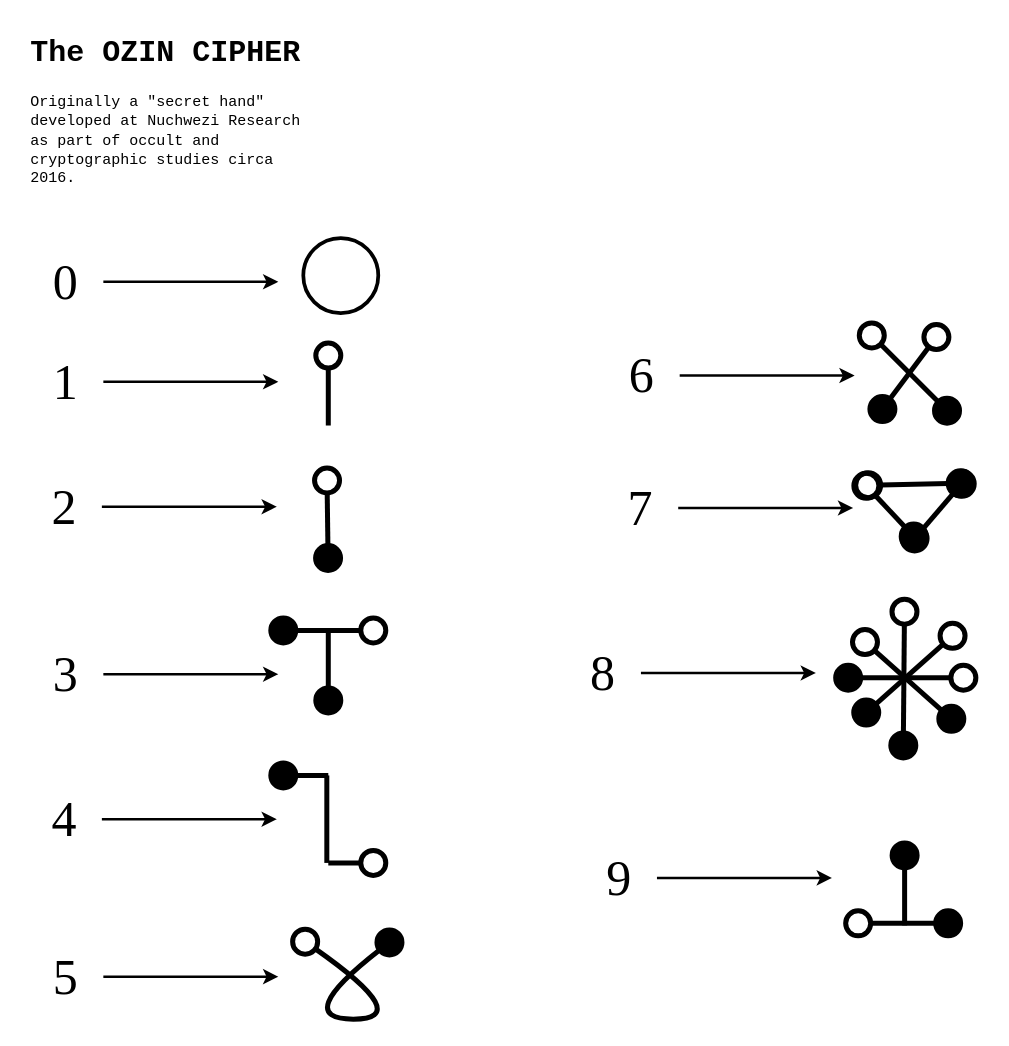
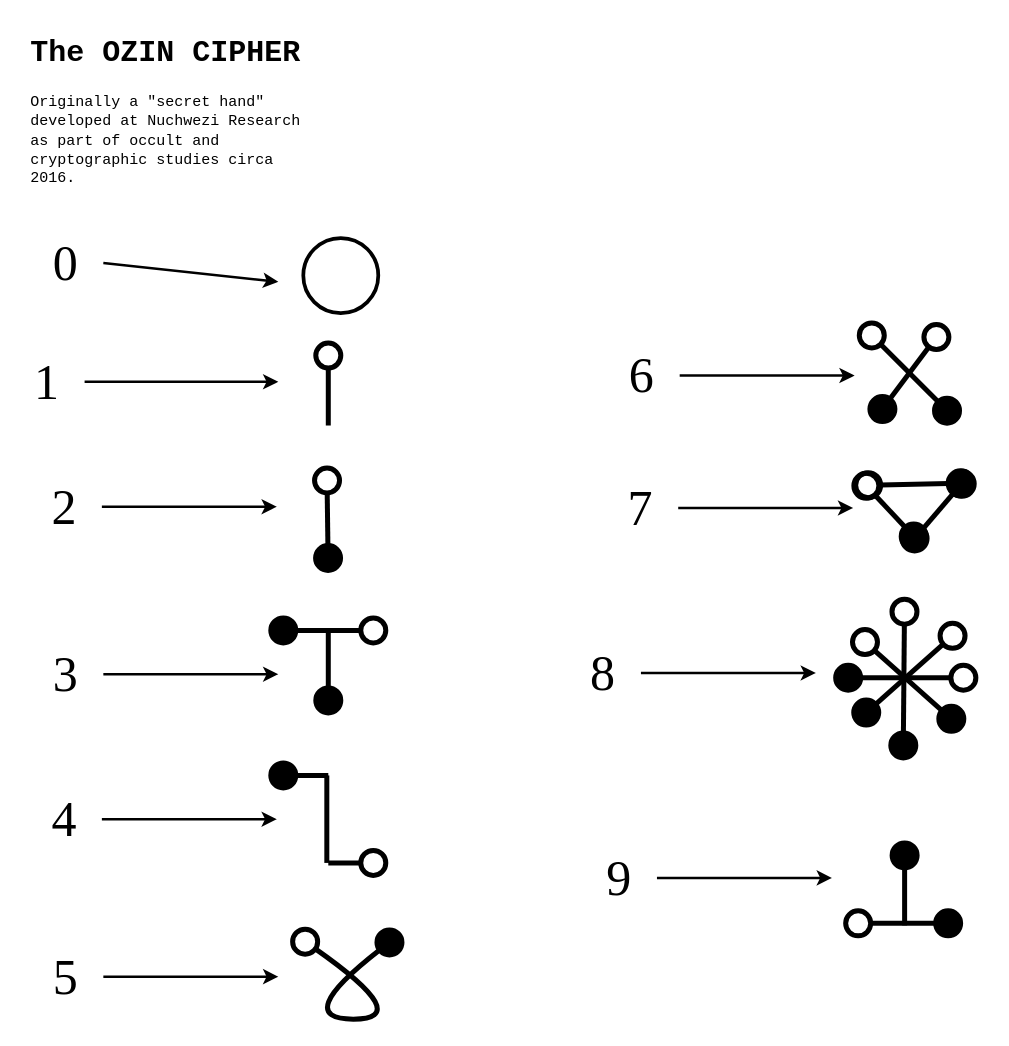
(66, 282) -> (66, 263)
(66, 382) -> (47, 382)
